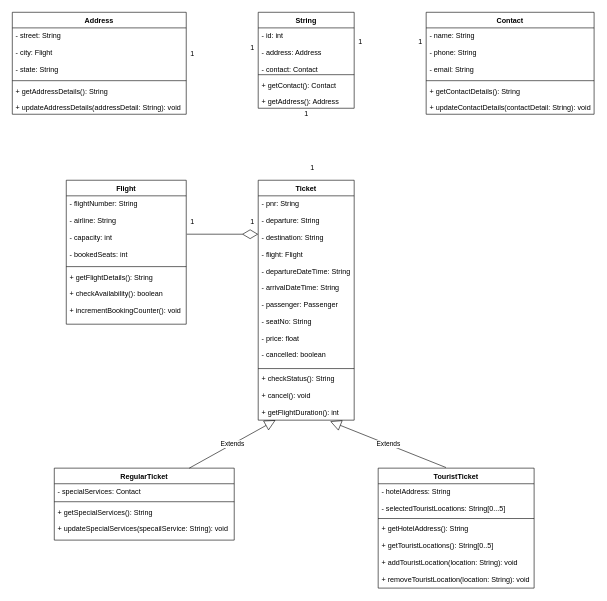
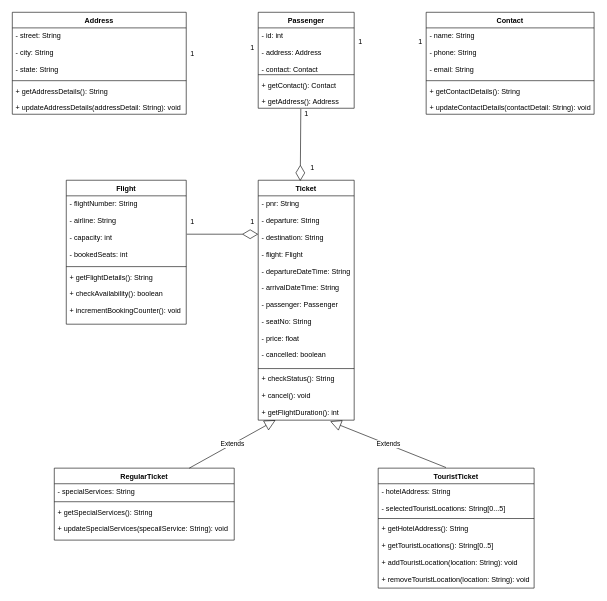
(306, 20) -> (306, 20)
(44, 36) -> (44, 36)
none -> (301, 137)
(104, 492) -> (101, 492)
